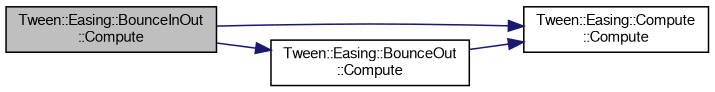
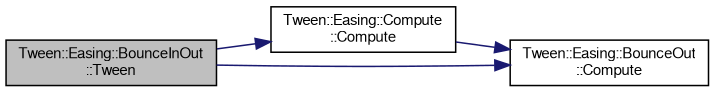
(111, 30) -> (111, 63)
(489, 47) -> (475, 45)
